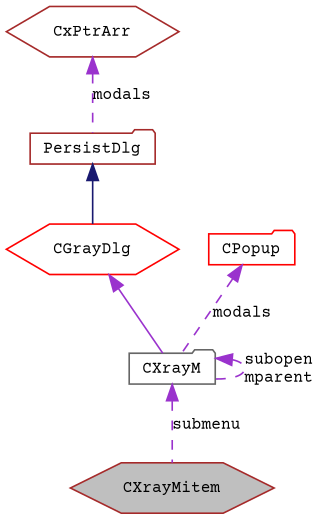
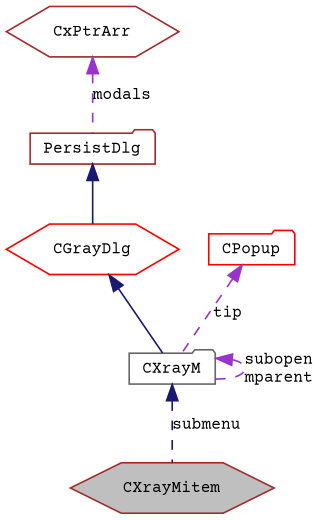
(243, 313) -> (228, 313)
(141, 321) -> (141, 321)
(172, 432) -> (172, 432)
